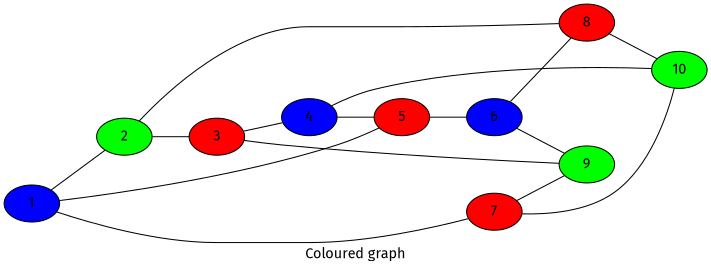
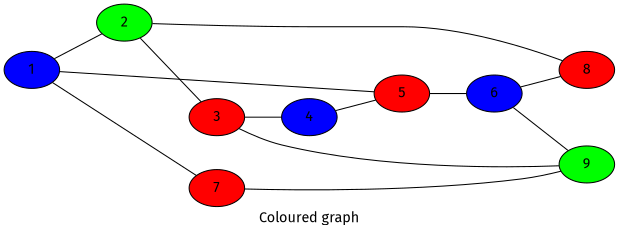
(679, 70) -> none
